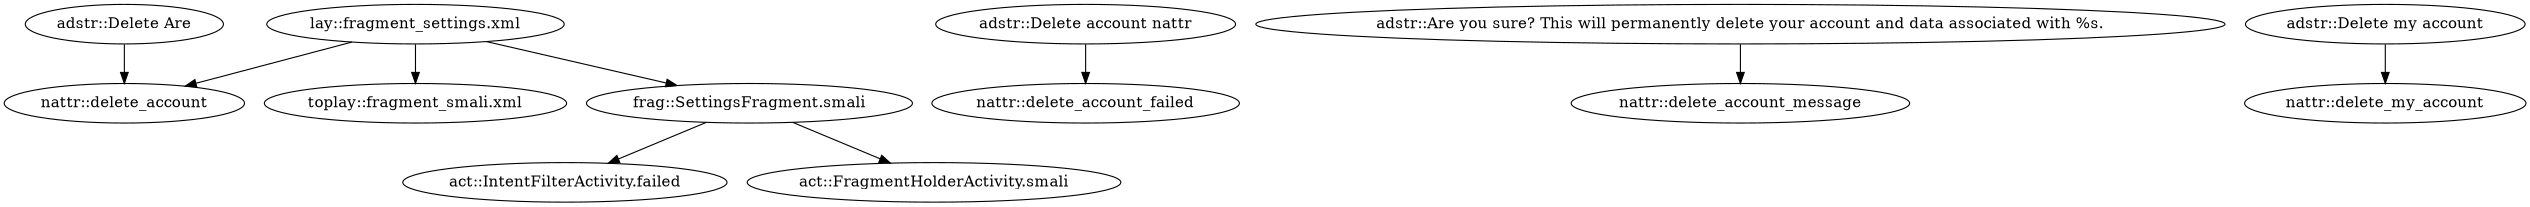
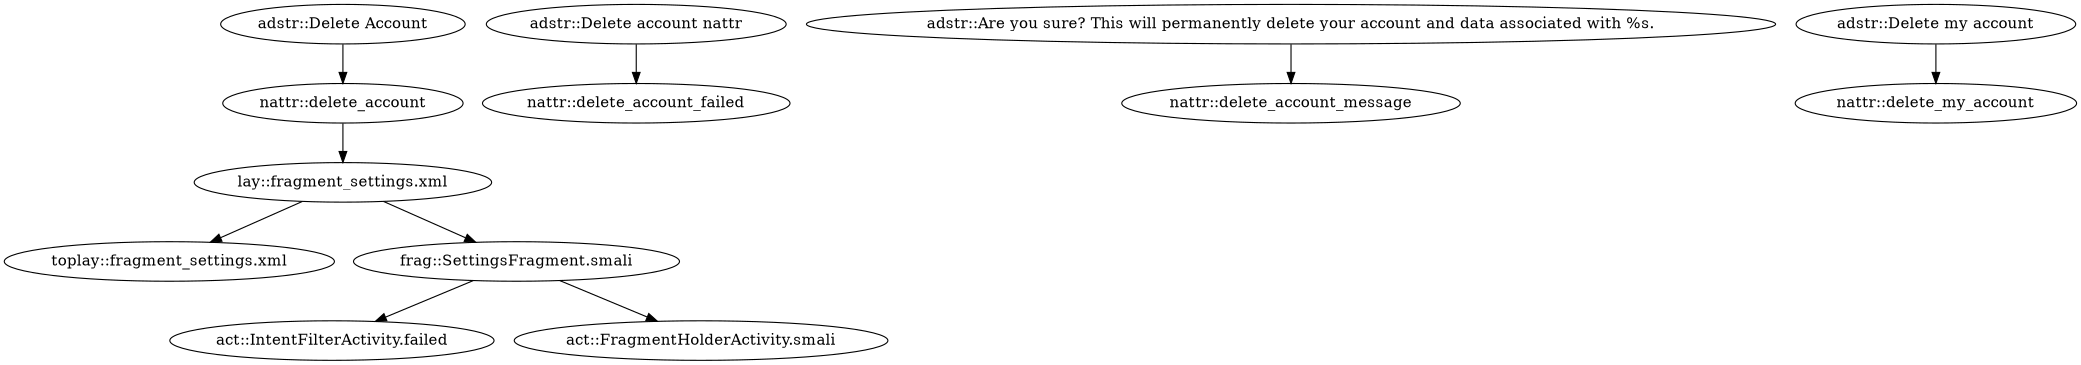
(124, 24) -> (343, 24)
(274, 63) -> (343, 137)
(415, 103) -> (169, 261)
